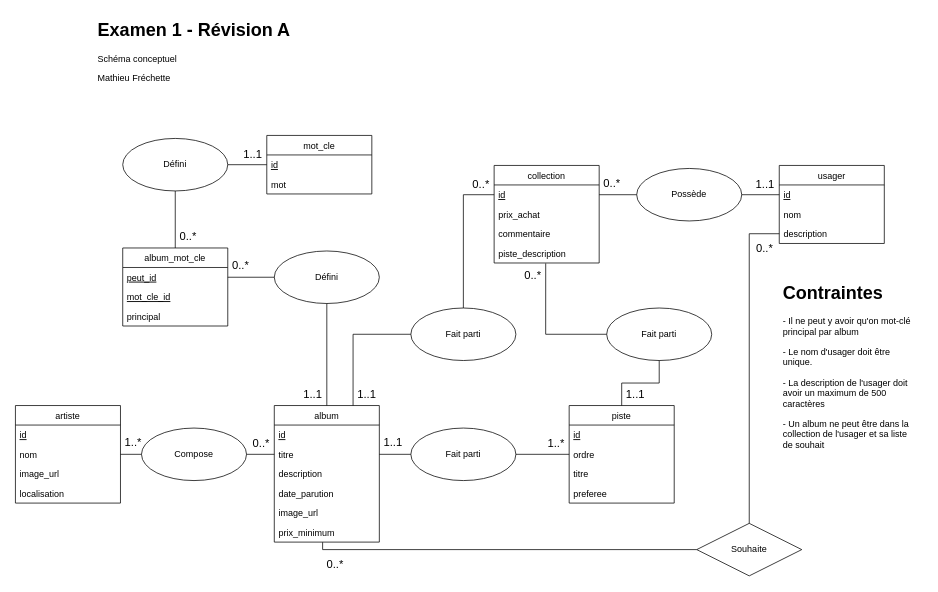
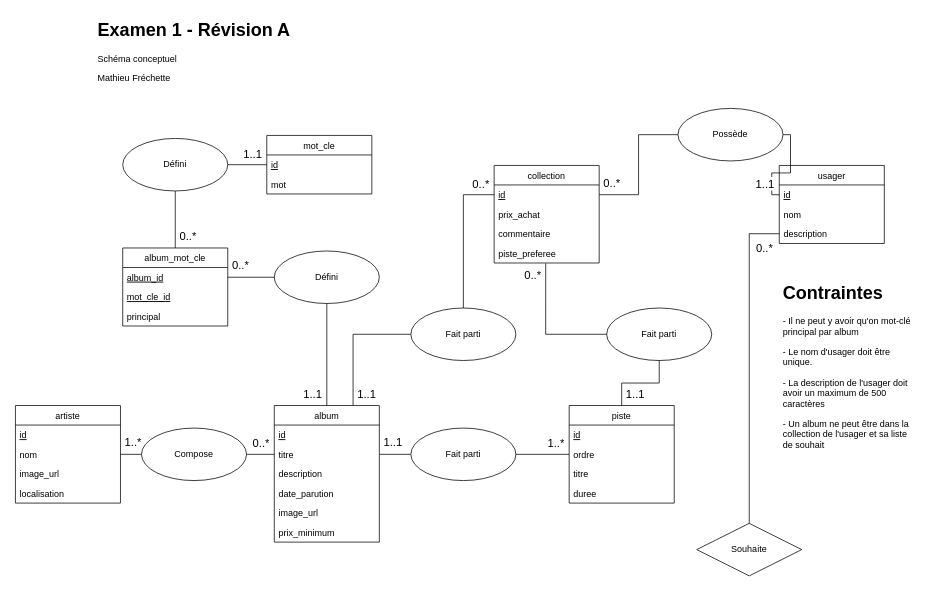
(689, 195) -> (730, 135)
(537, 254) -> (532, 254)
(143, 278) -> (145, 278)
(593, 494) -> (586, 494)
(506, 549) -> none
